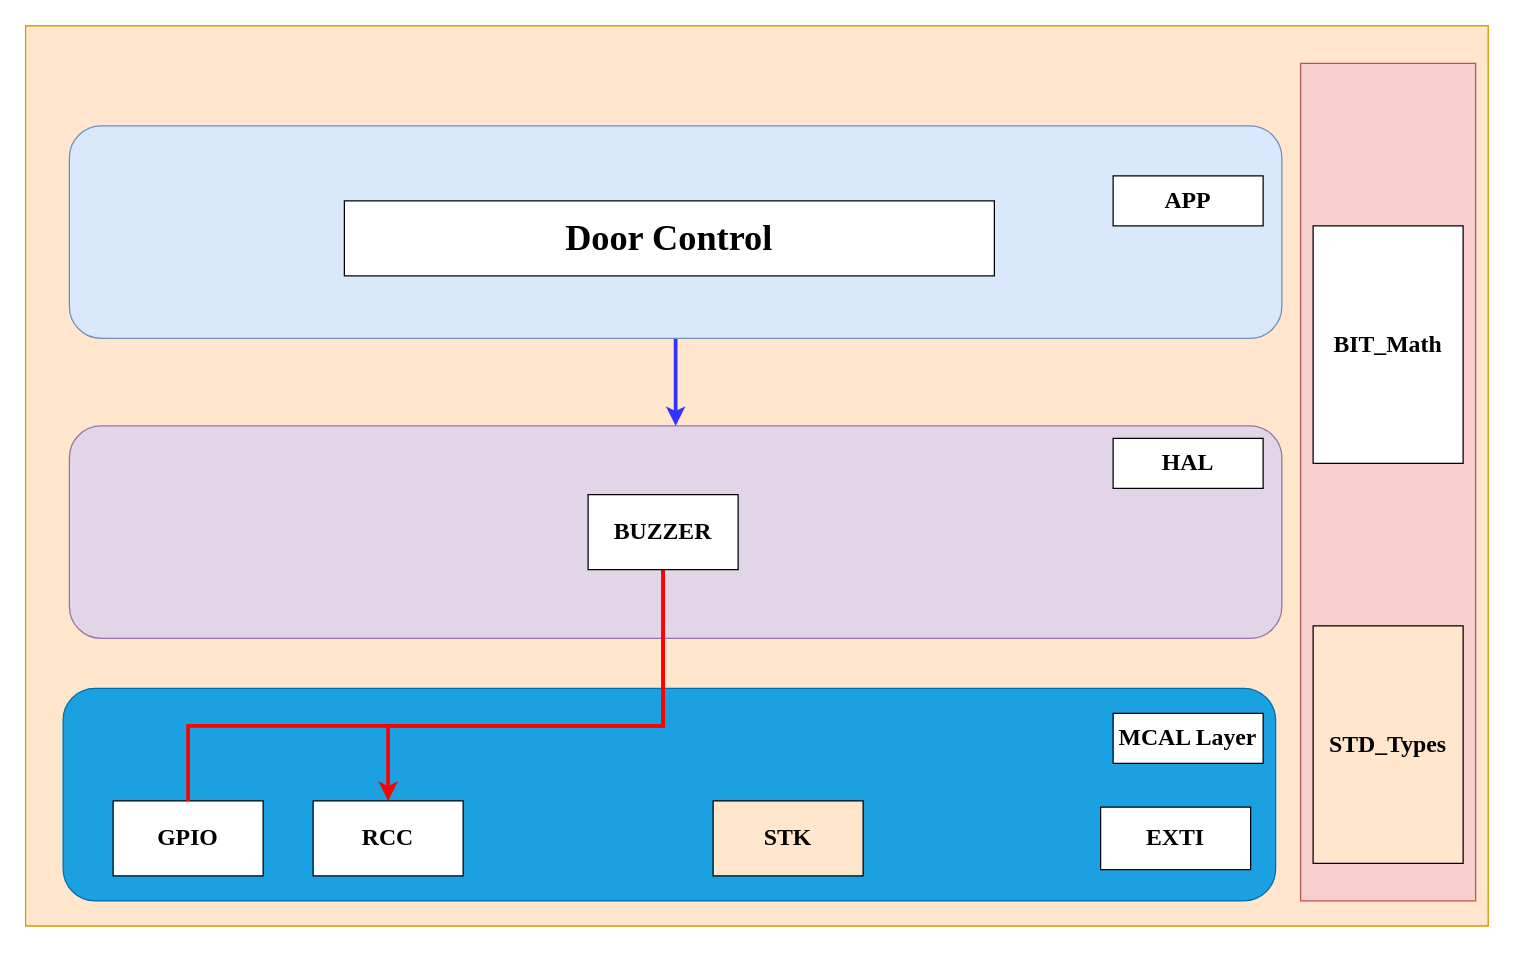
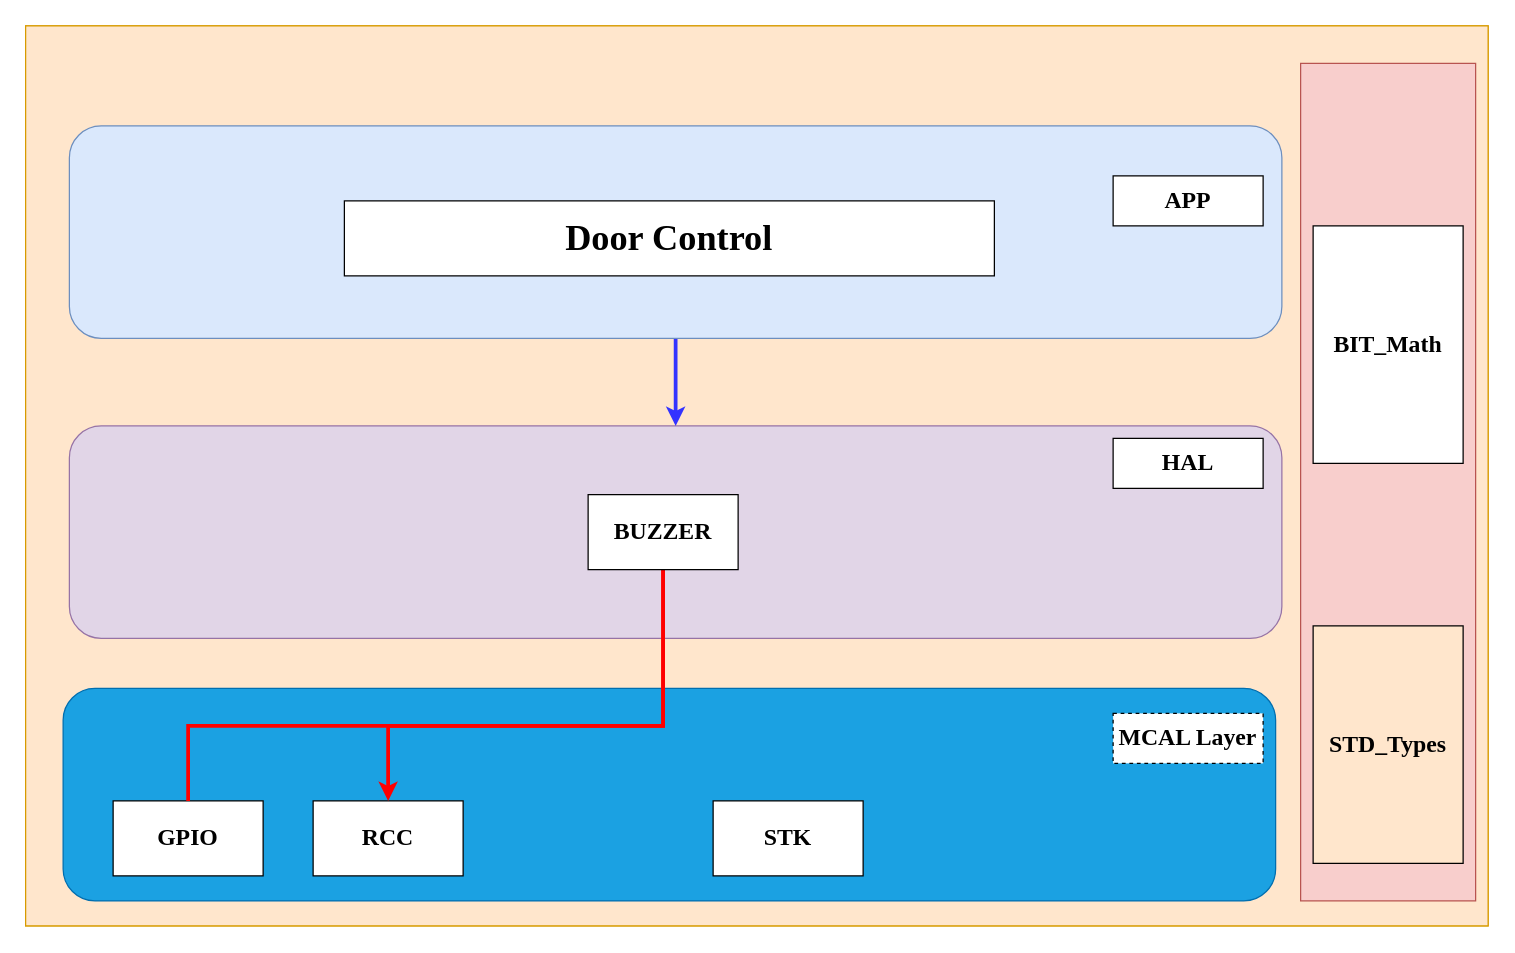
(1188, 738) -> (1188, 738)
(788, 838) -> (788, 838)
(1176, 838) -> none
